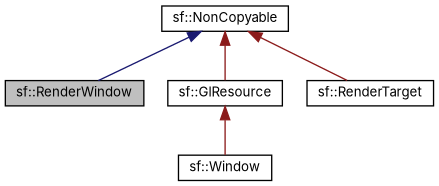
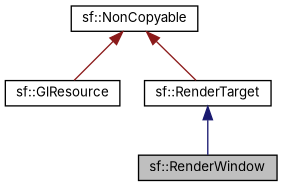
(144, 59) -> (208, 137)
(225, 168) -> none
